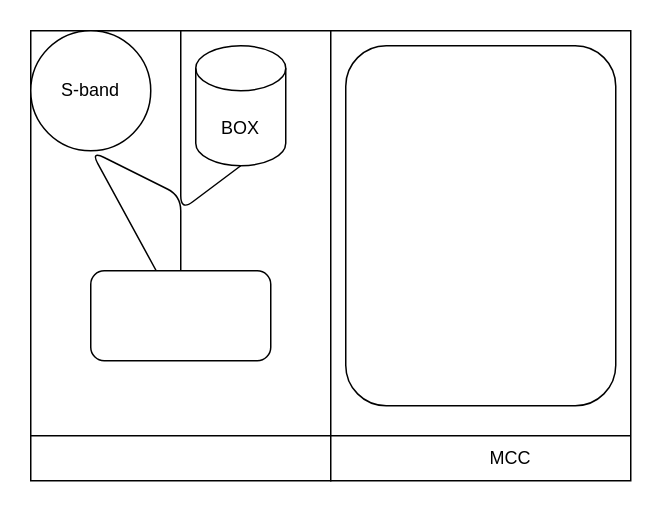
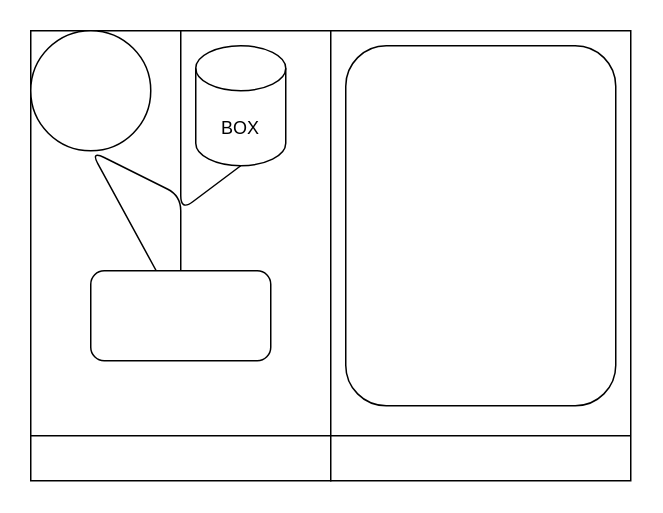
(91, 91) -> none
(511, 458) -> none
